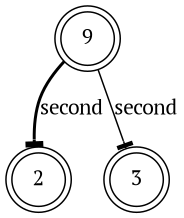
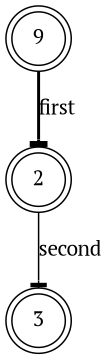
(111, 106) -> (39, 246)
(72, 109) -> (57, 109)
